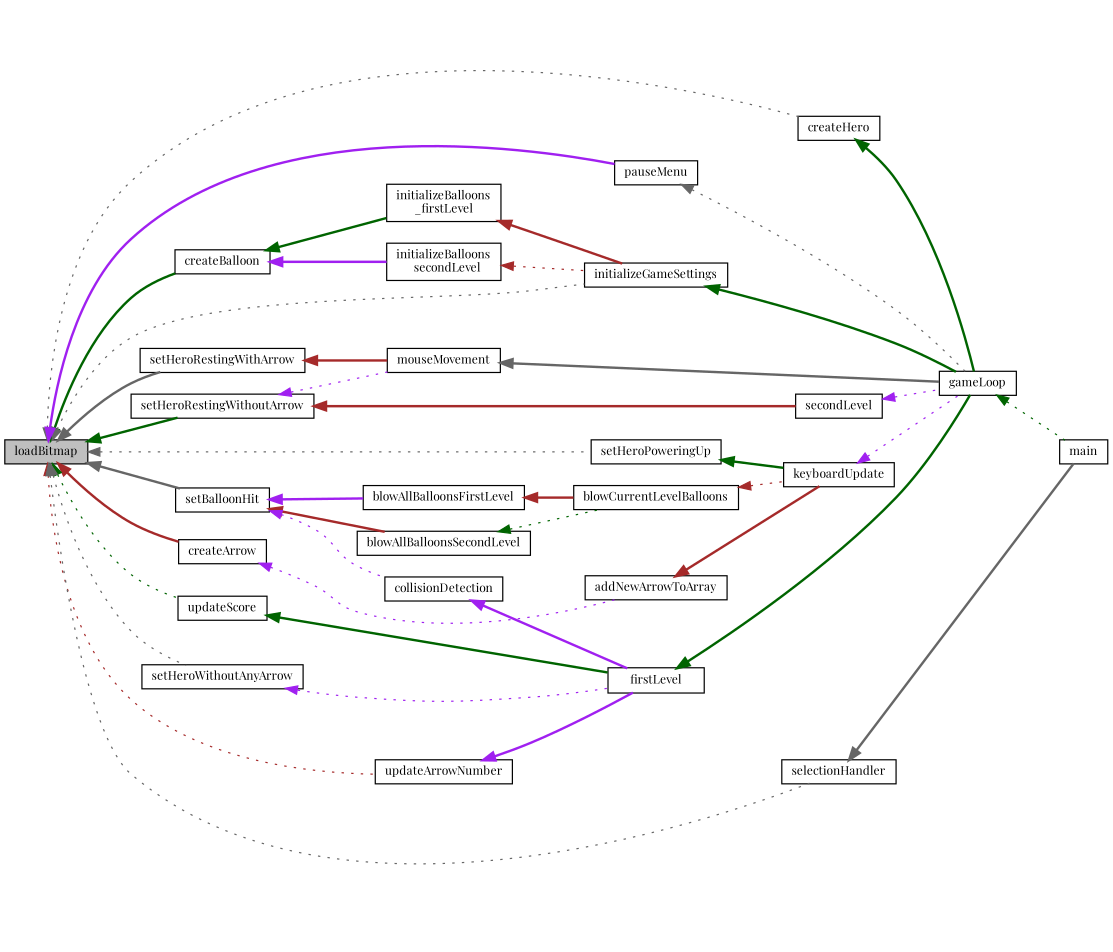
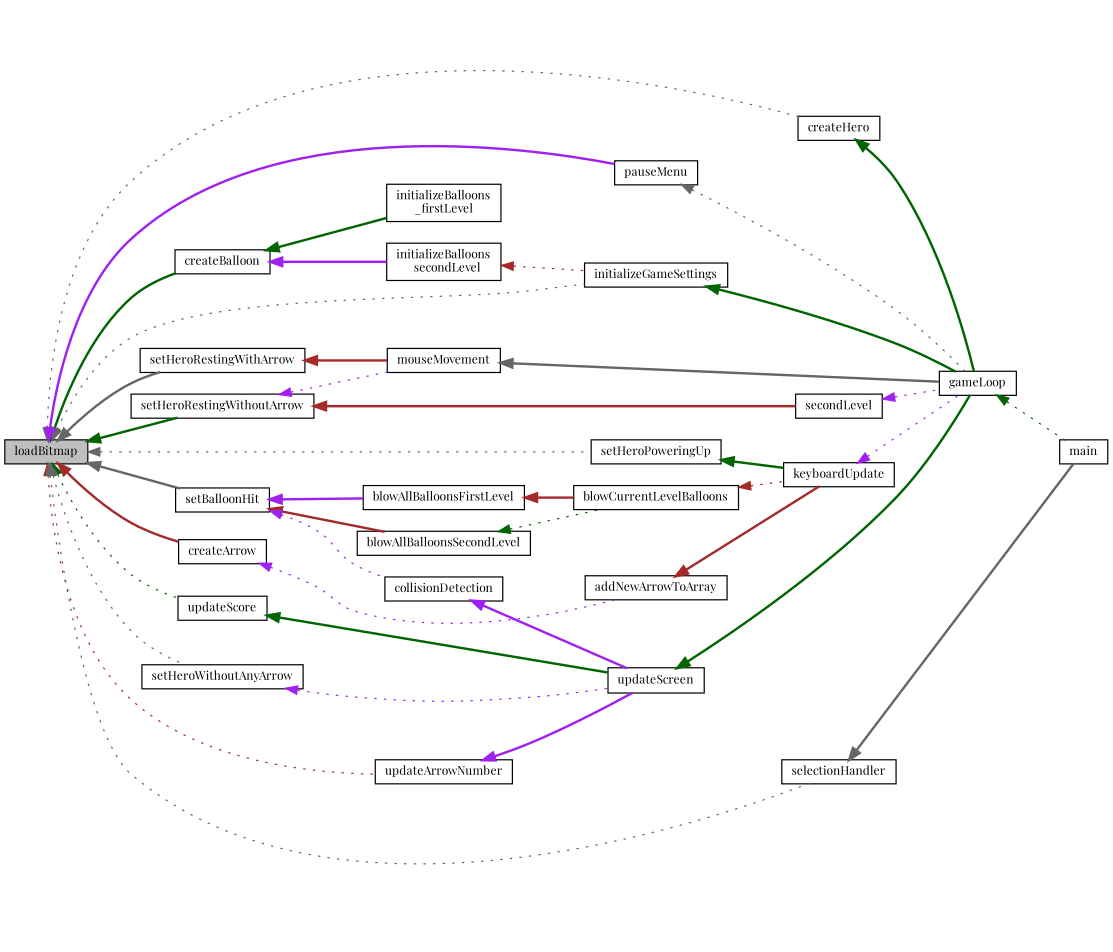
(566, 244) -> none
(656, 680) -> (656, 680)
